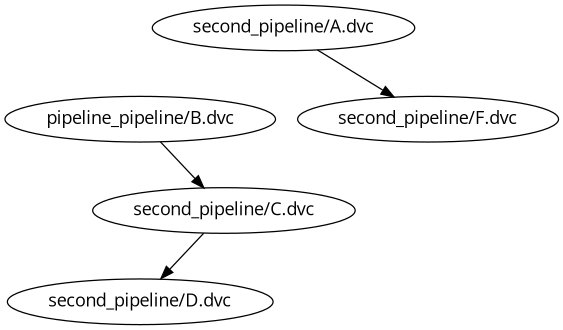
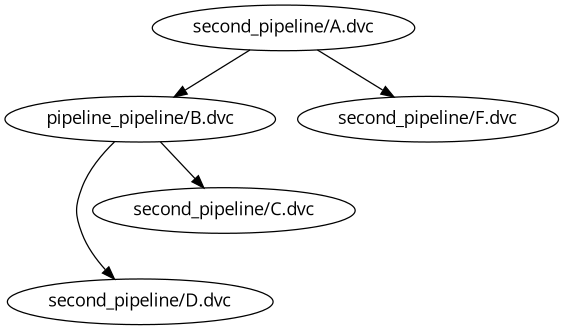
none -> (218, 70)
(187, 251) -> (77, 204)
